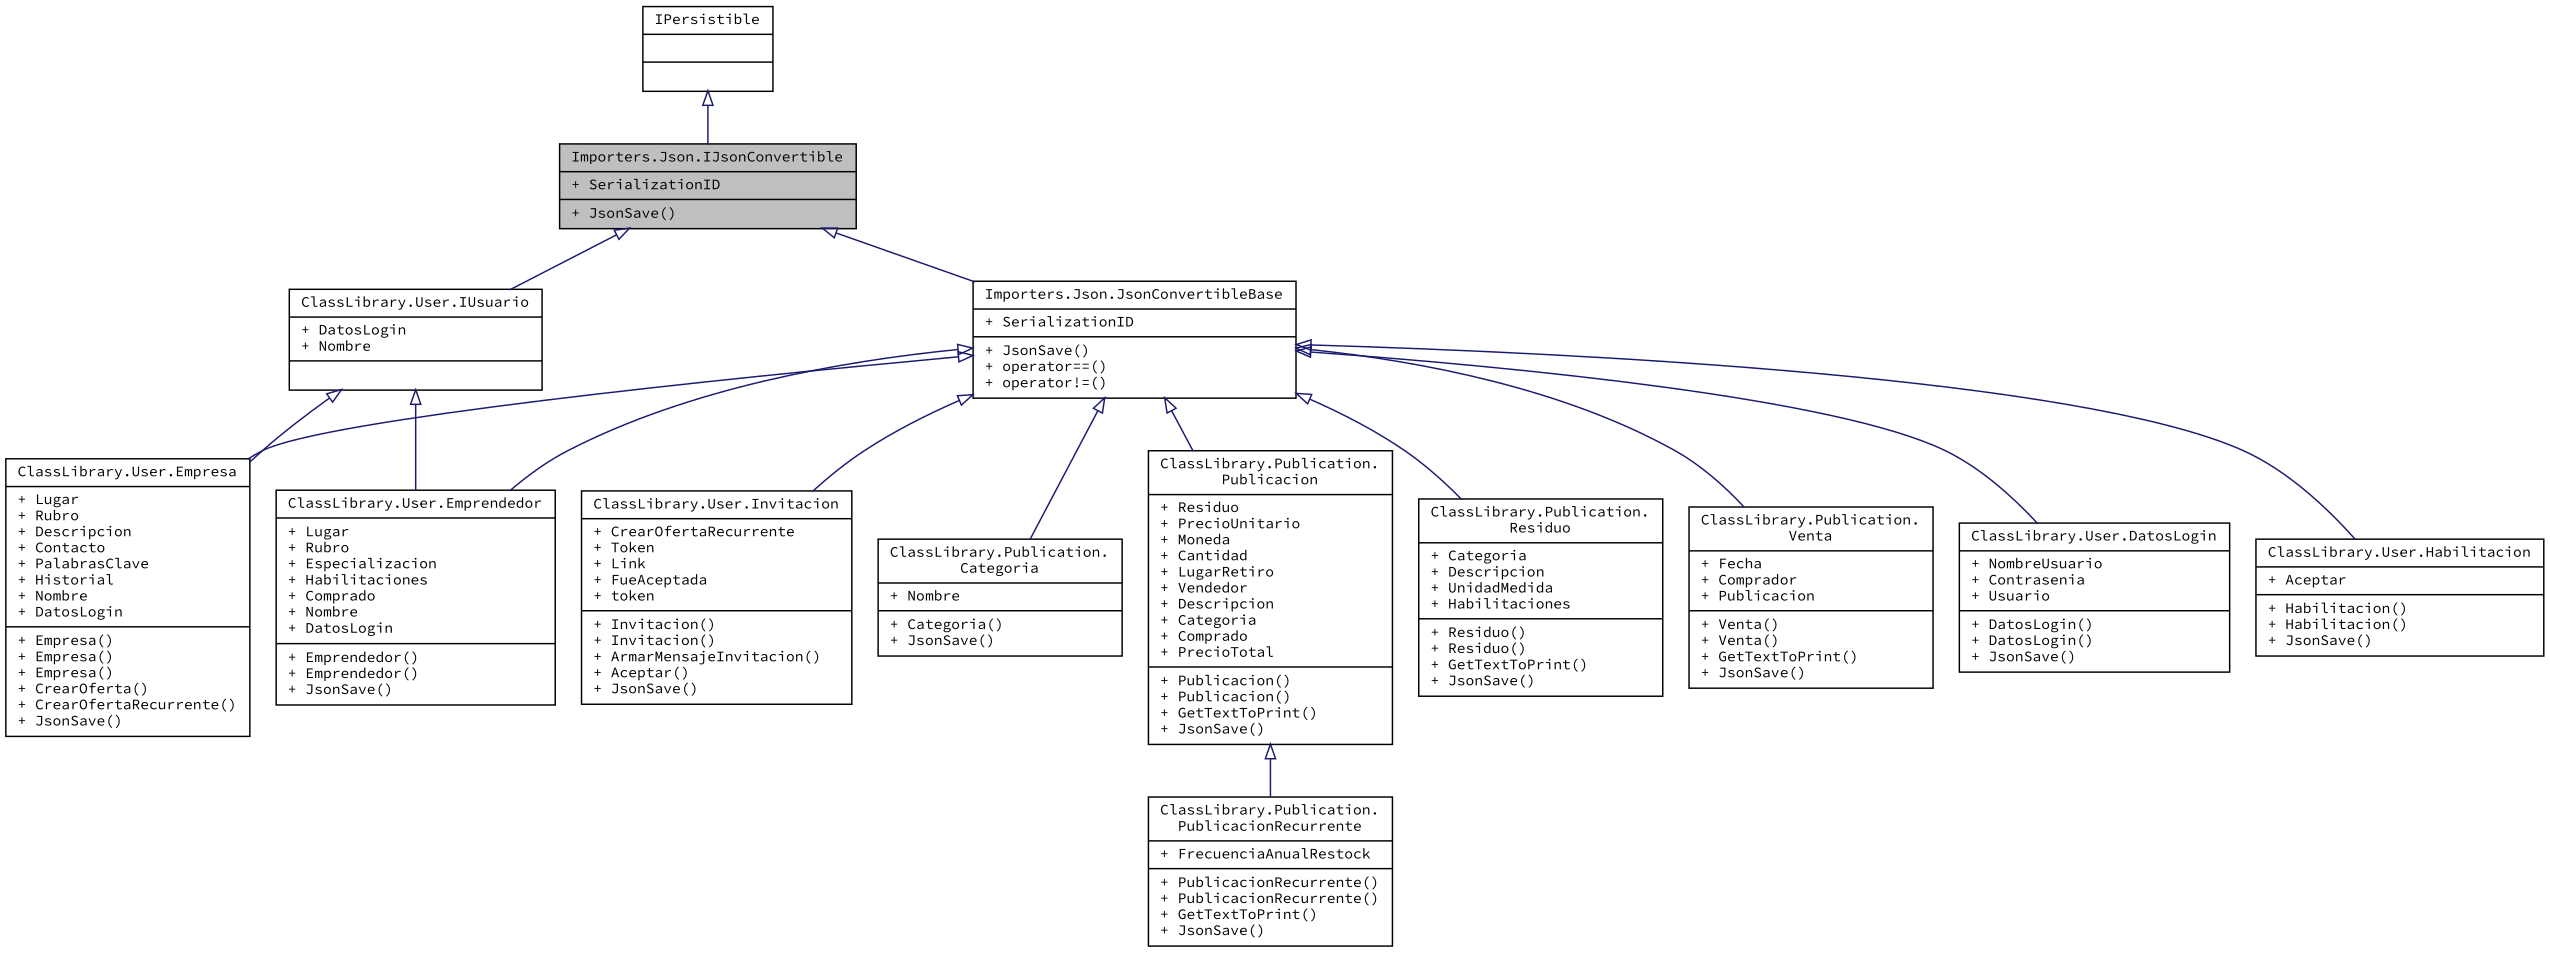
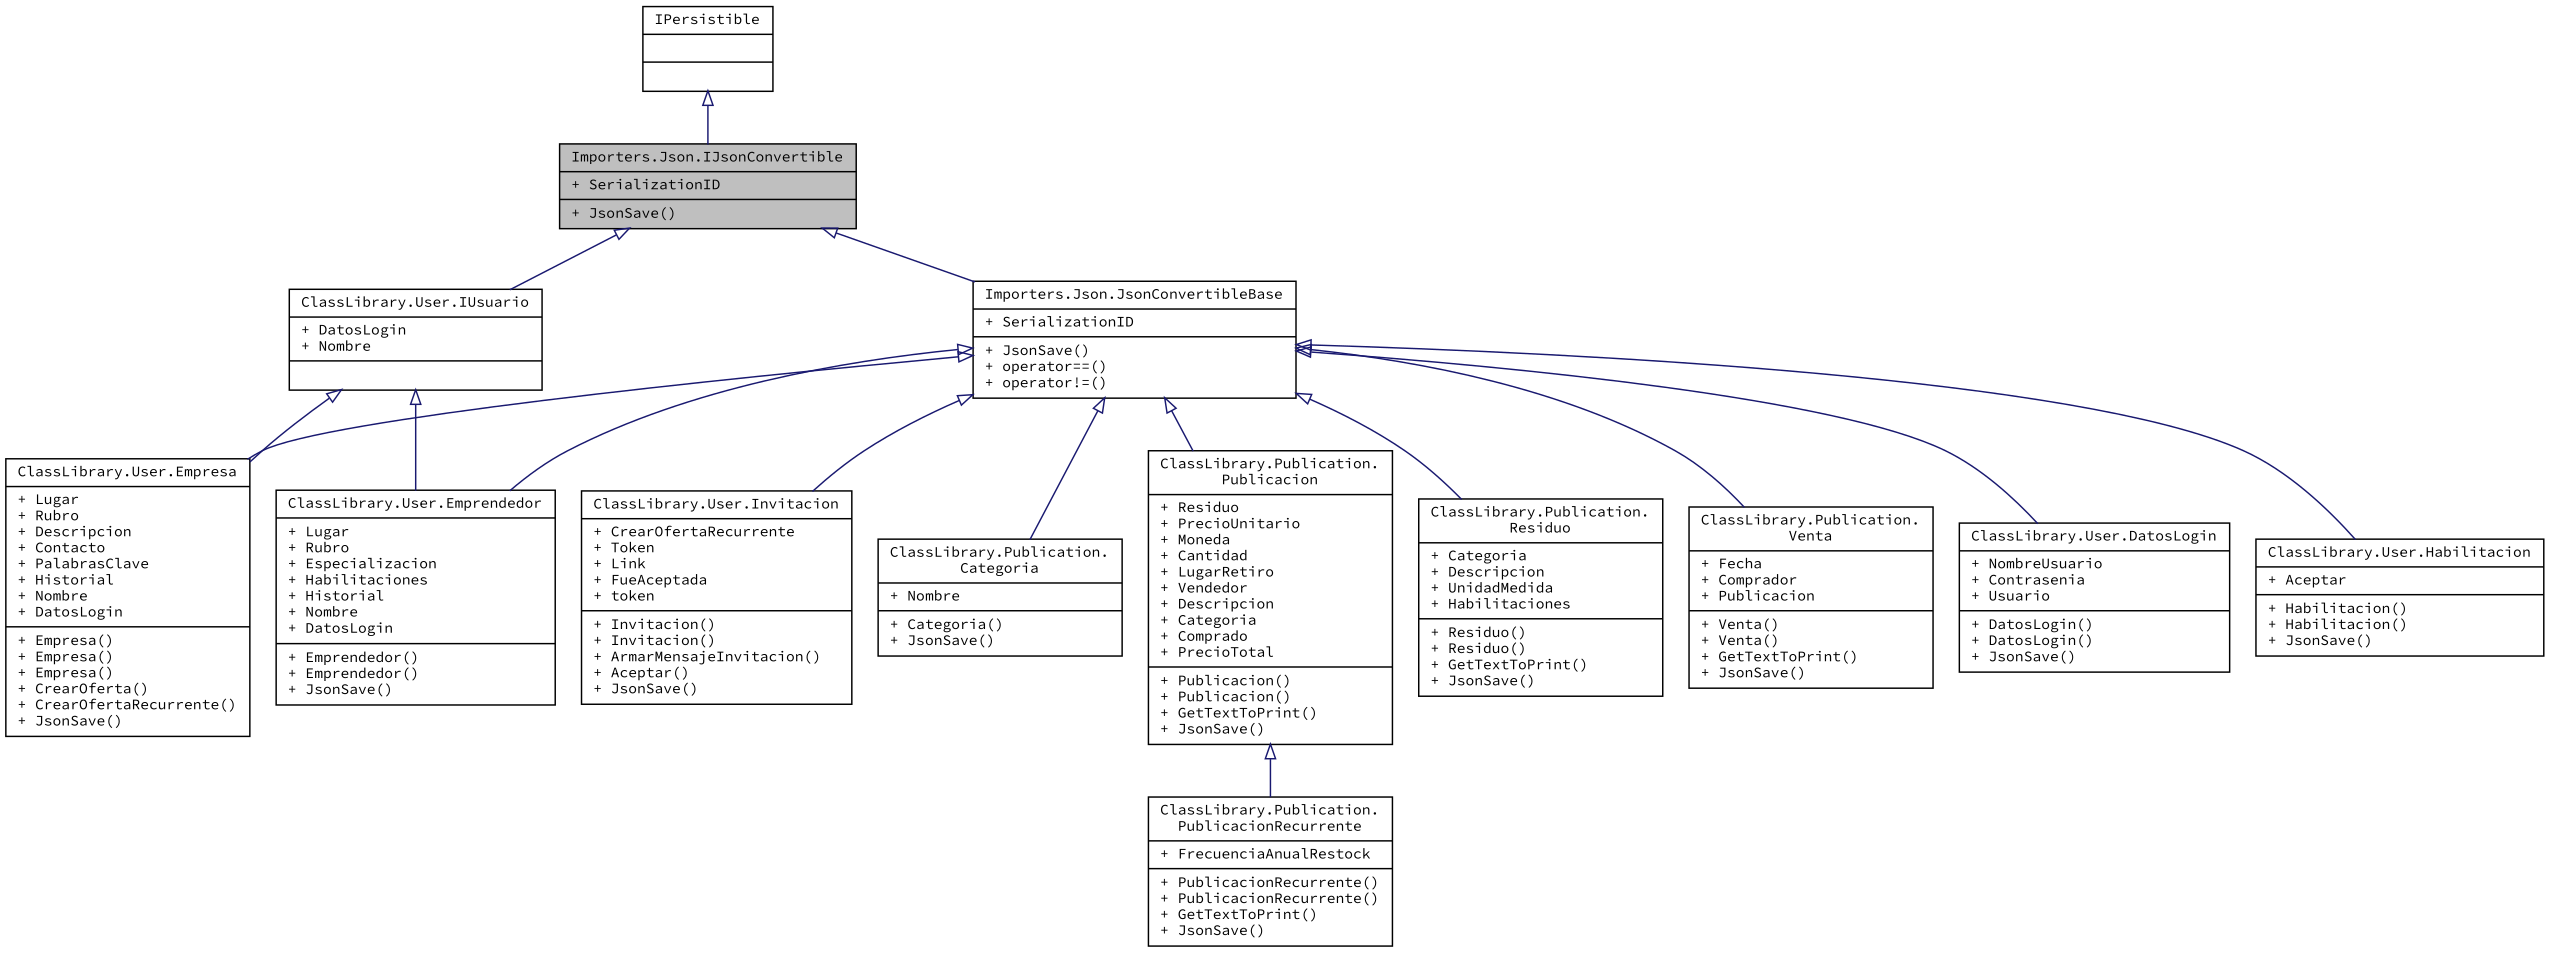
(332, 596) -> (337, 596)
